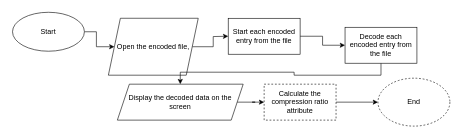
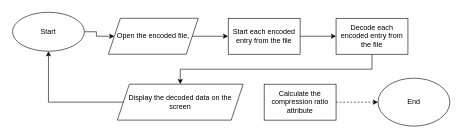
(381, 45) -> (372, 36)
(153, 47) -> (153, 36)
(252, 102) -> (48, 80)
(300, 102) -> (300, 102)
(354, 102) -> (354, 102)
(414, 102) -> (414, 102)
